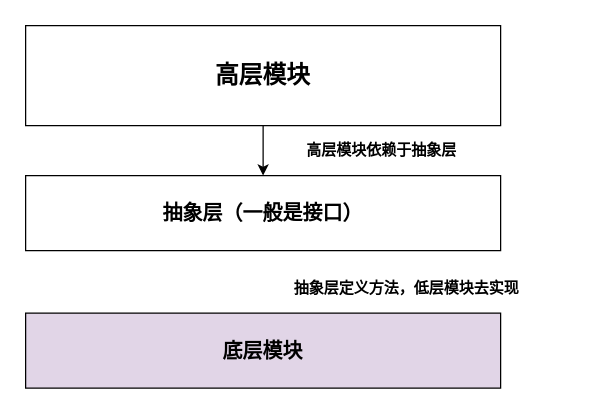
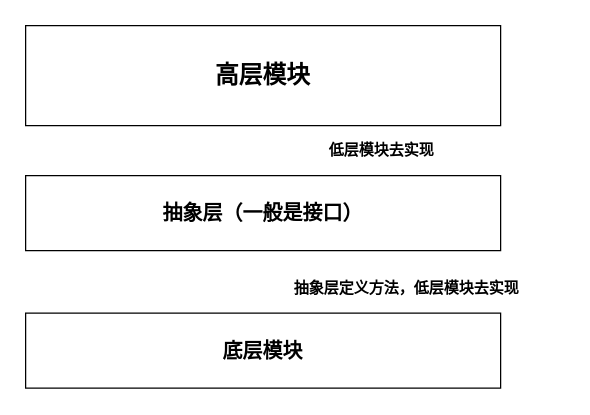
(263, 147) -> none
(382, 151) -> (382, 151)
(263, 351) -> (263, 351)
